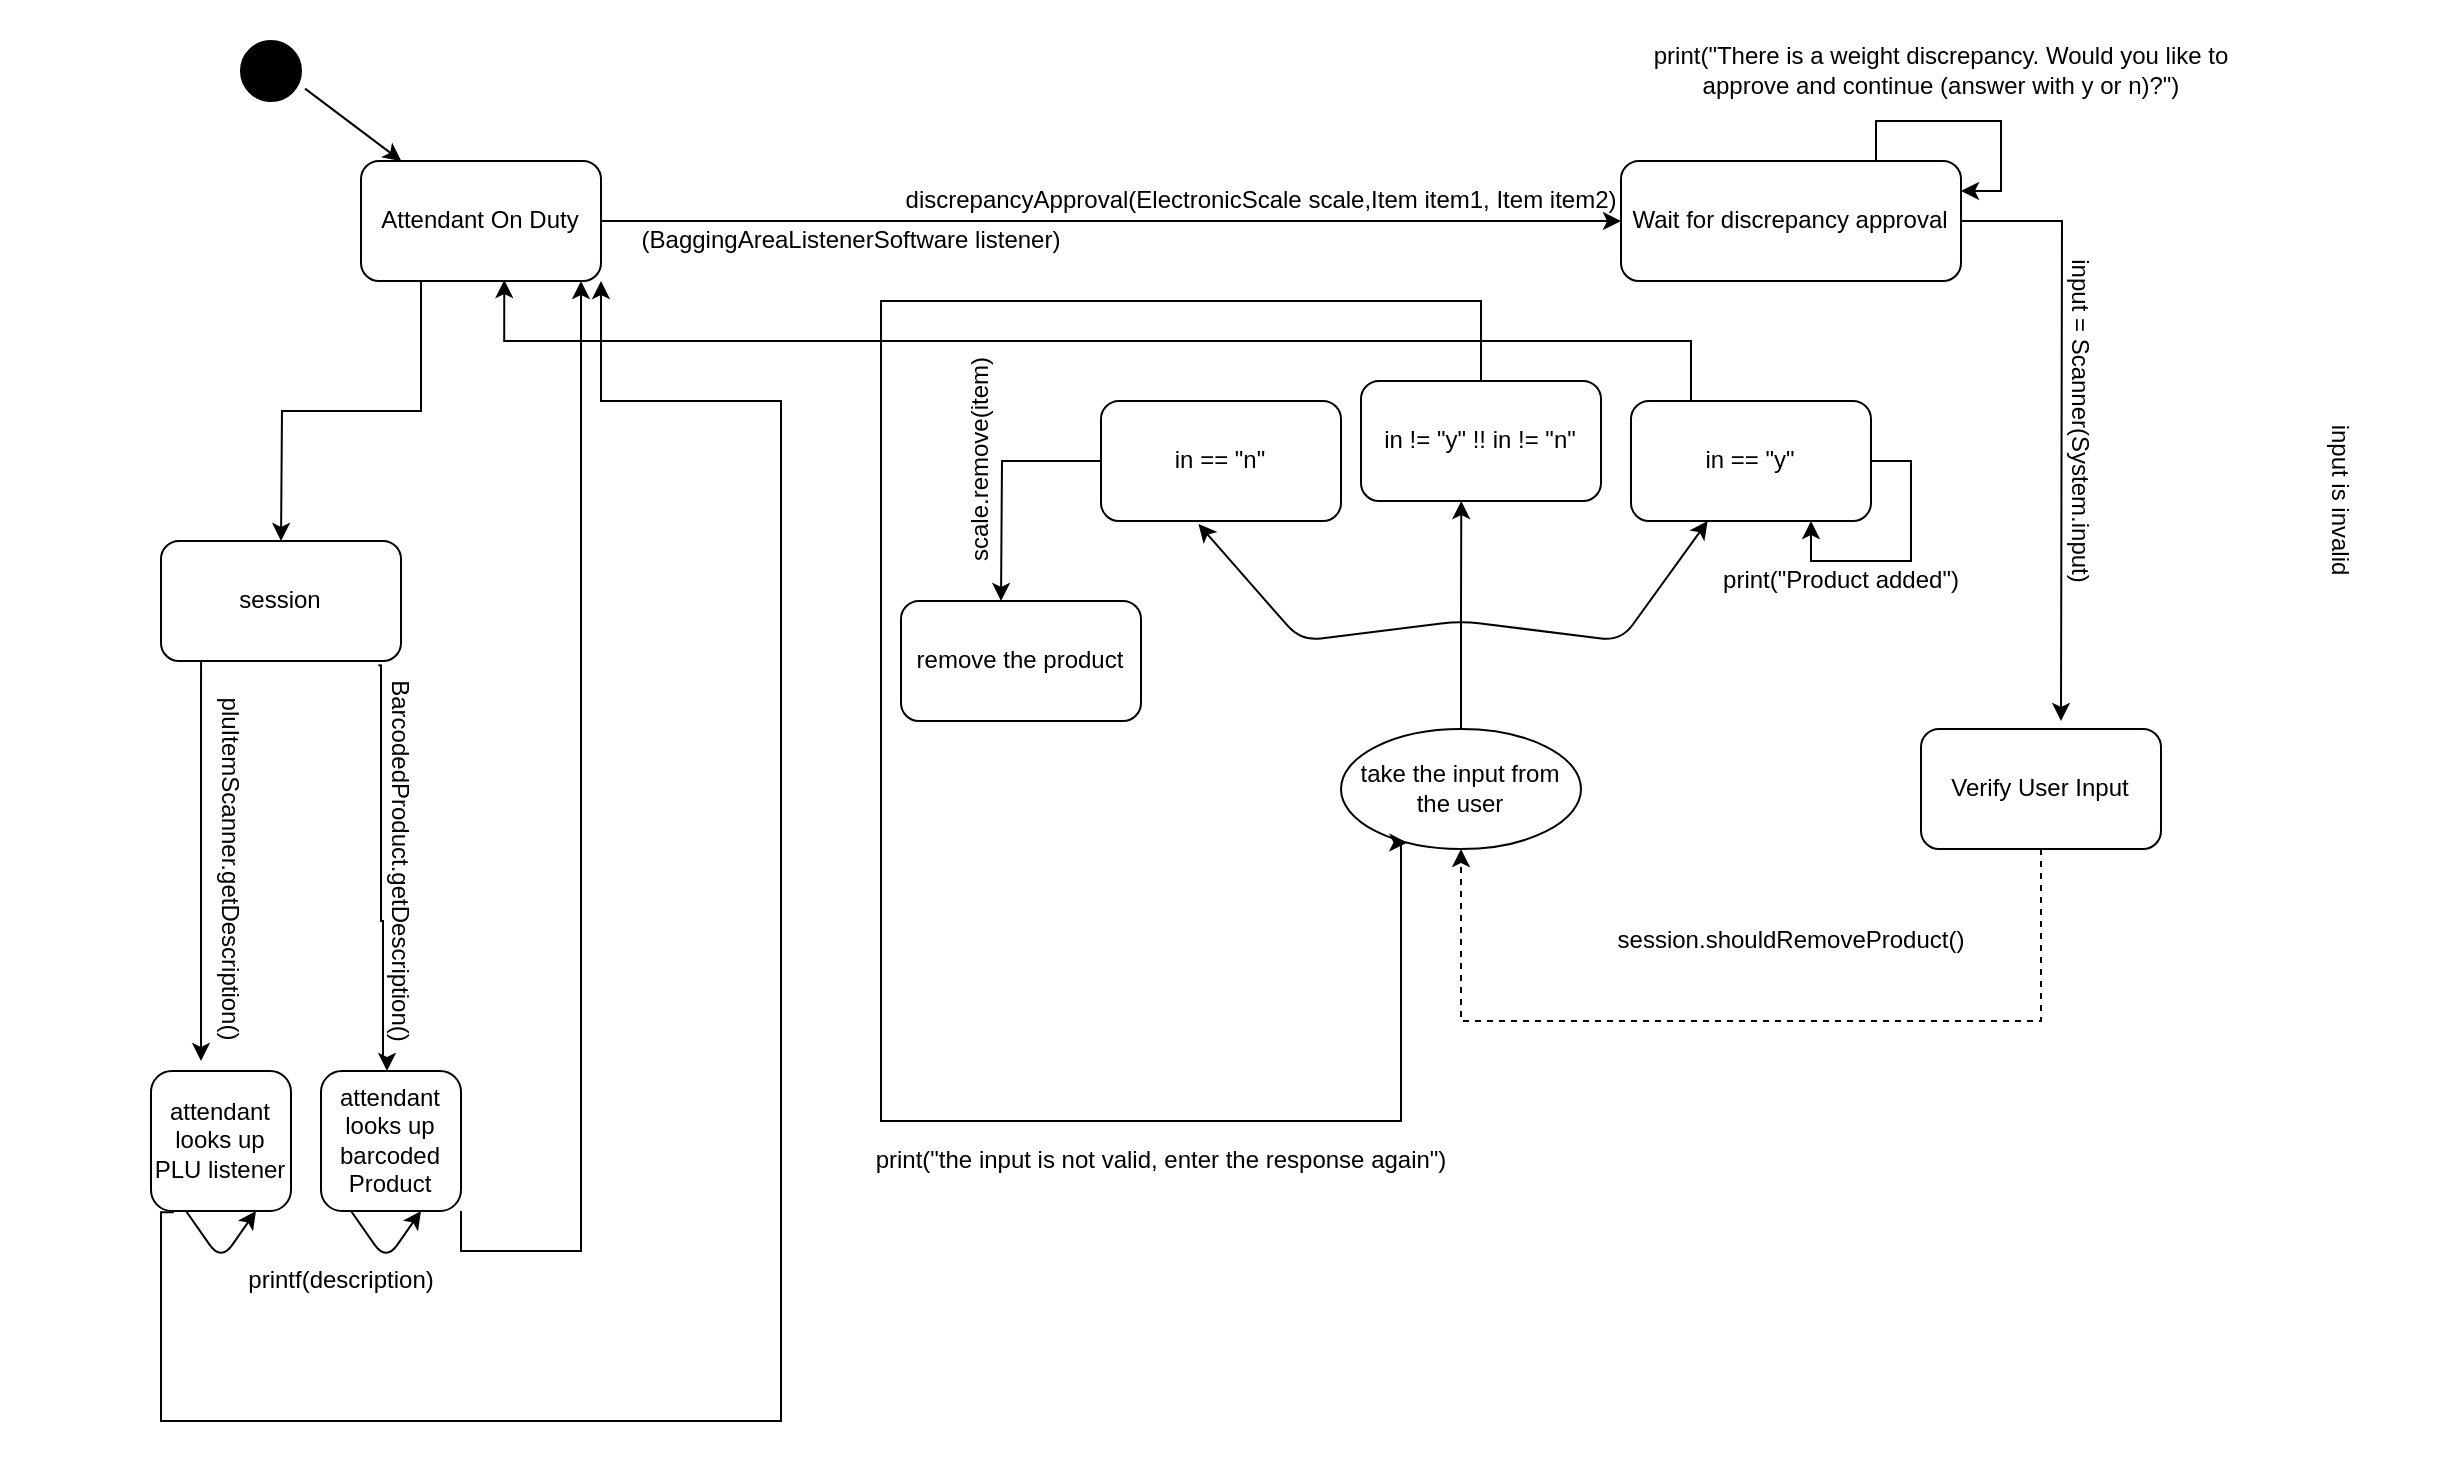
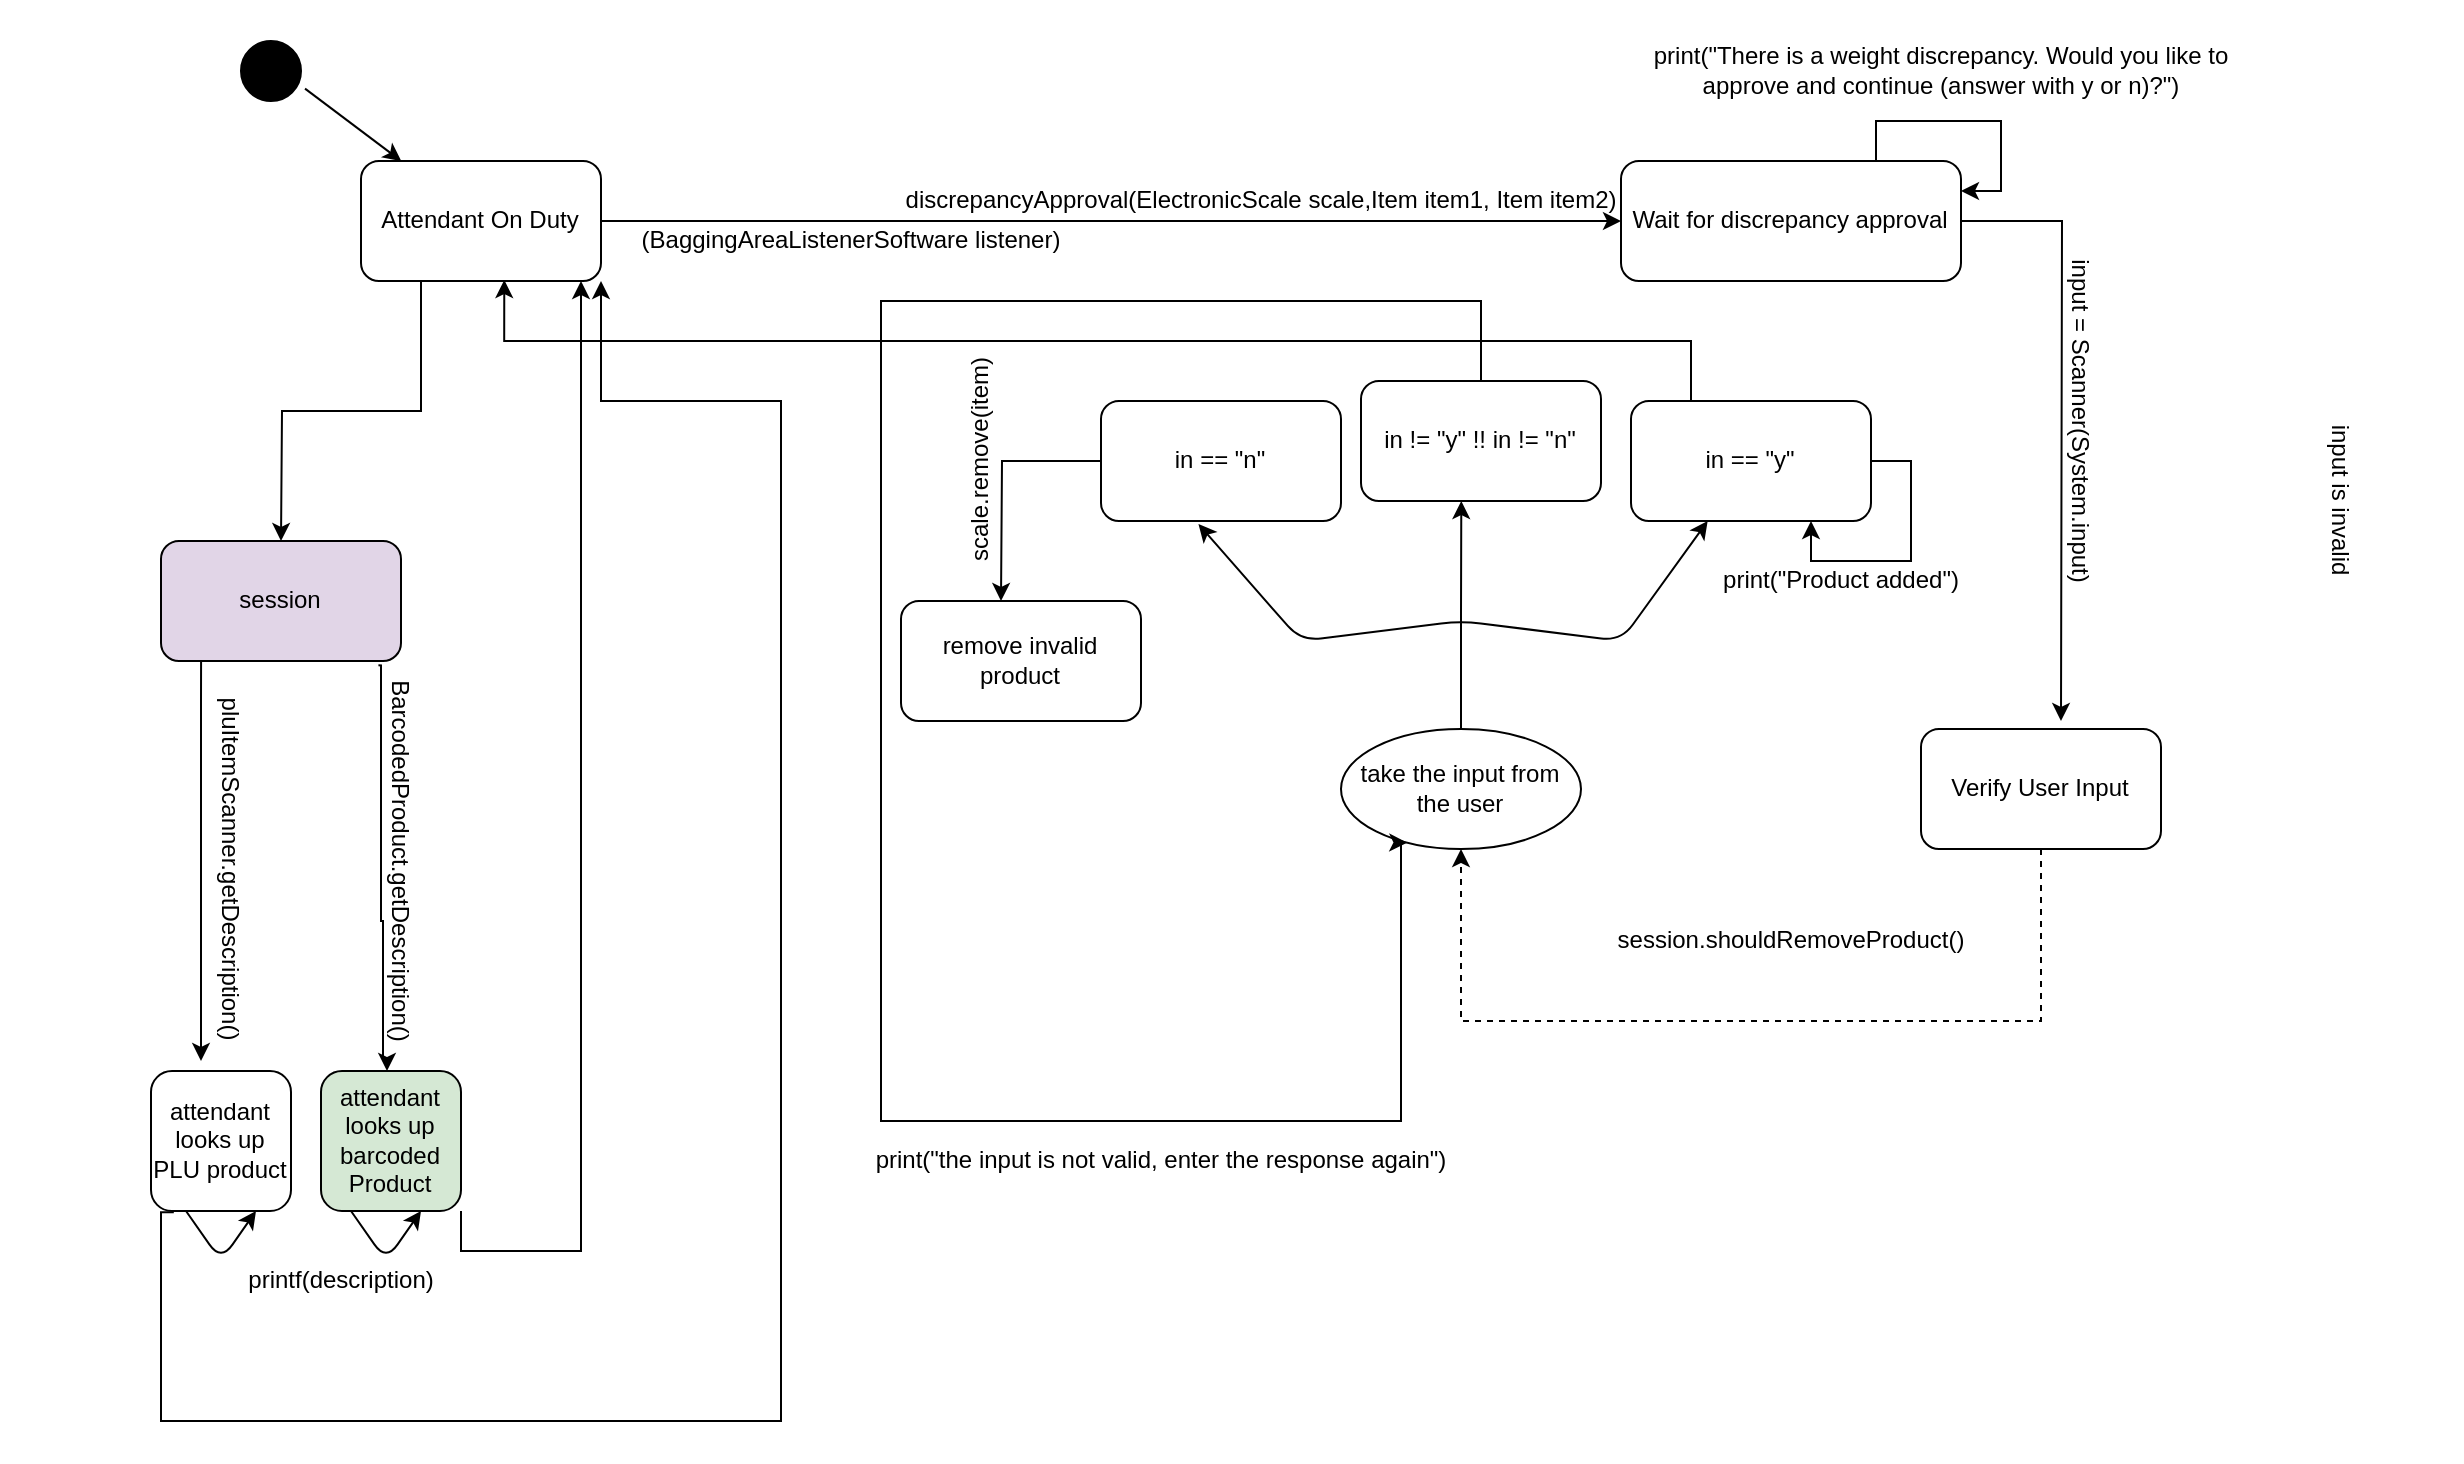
(281, 601) -> (281, 601)
(1021, 661) -> (1021, 661)
(221, 1141) -> (221, 1141)
(391, 1141) -> (391, 1141)
